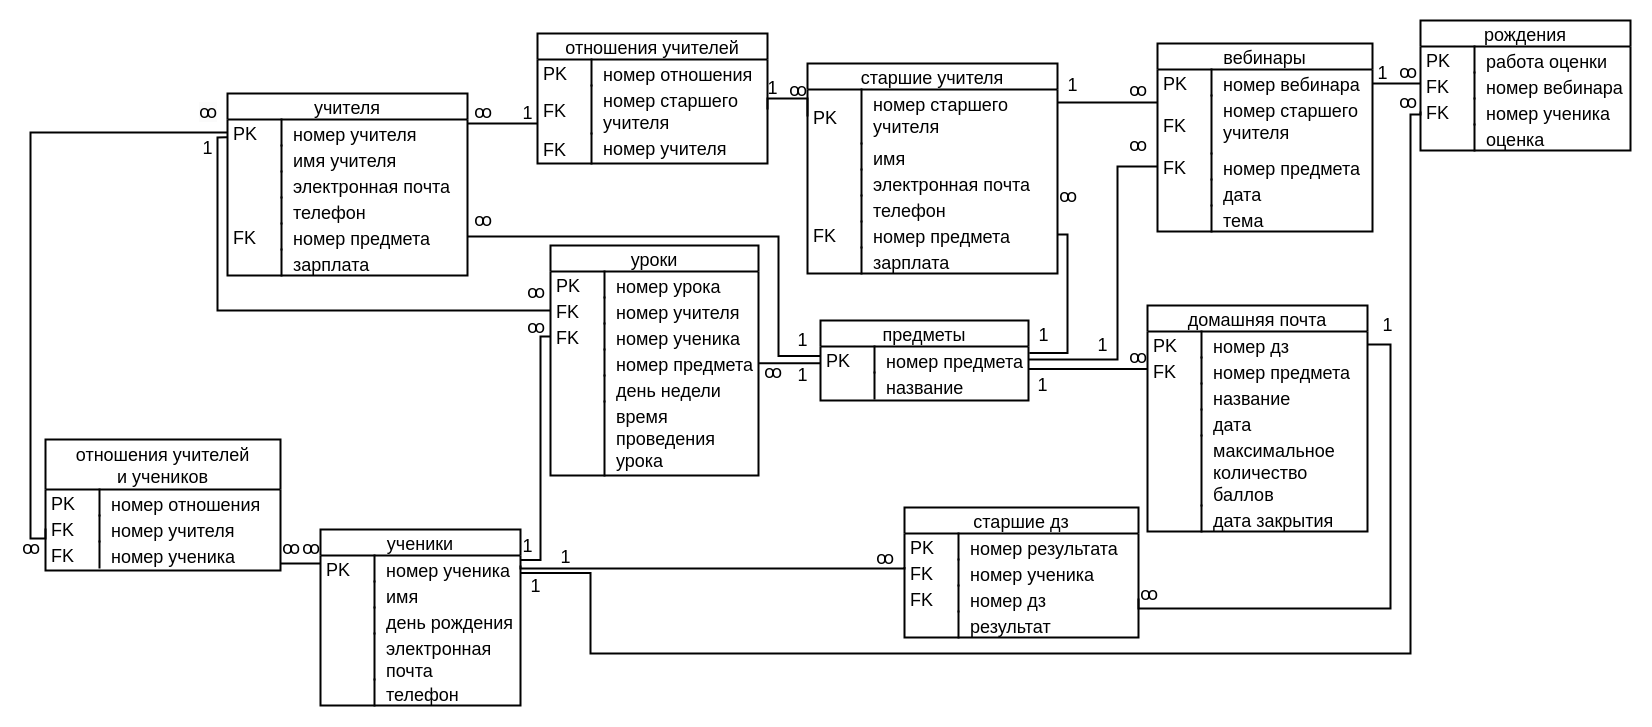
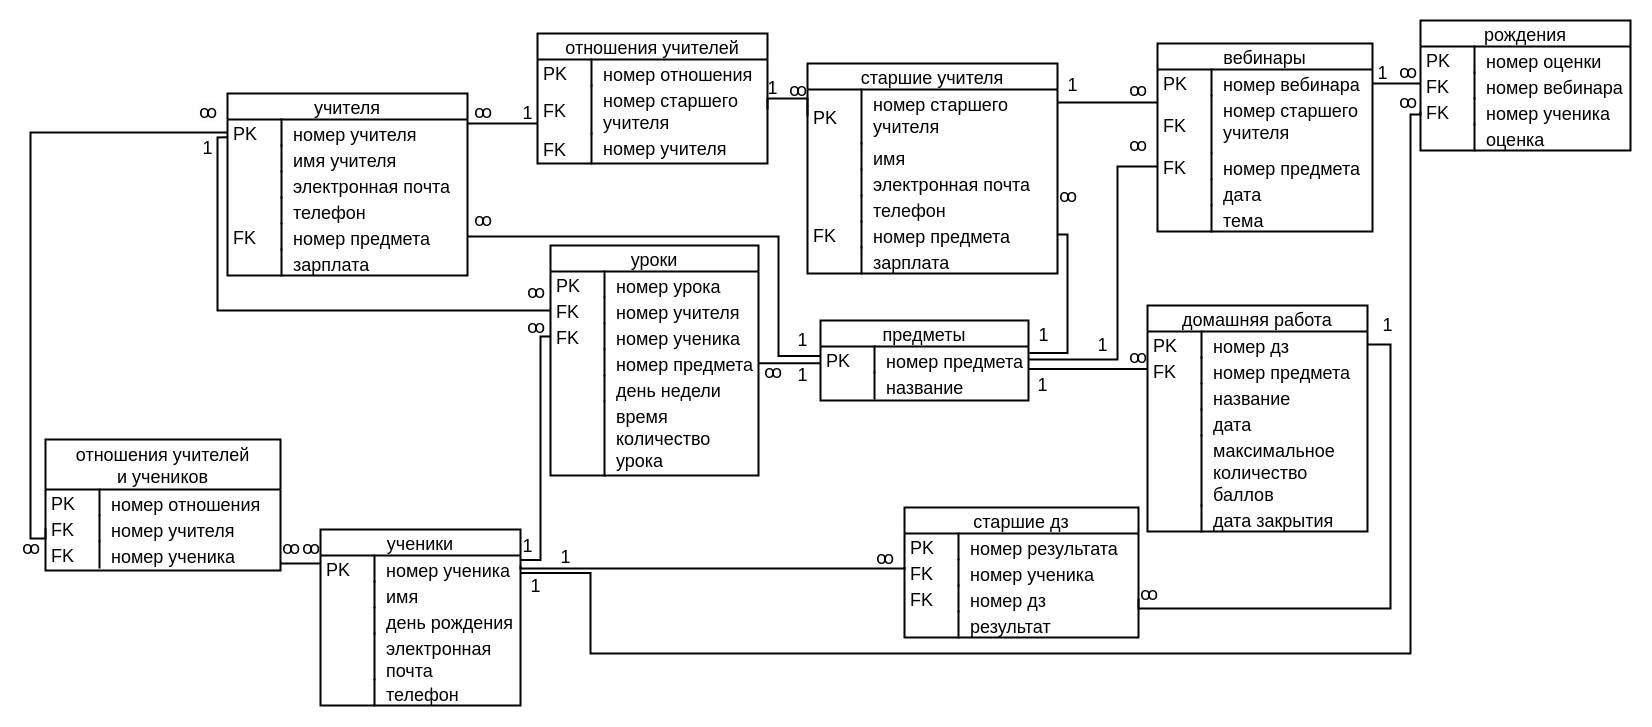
(1549, 62) -> (1544, 62)
(1257, 320) -> (1257, 320)
(641, 417) -> (641, 417)
